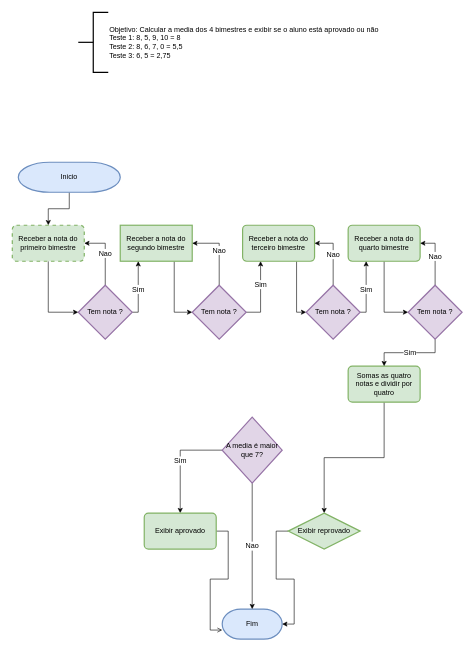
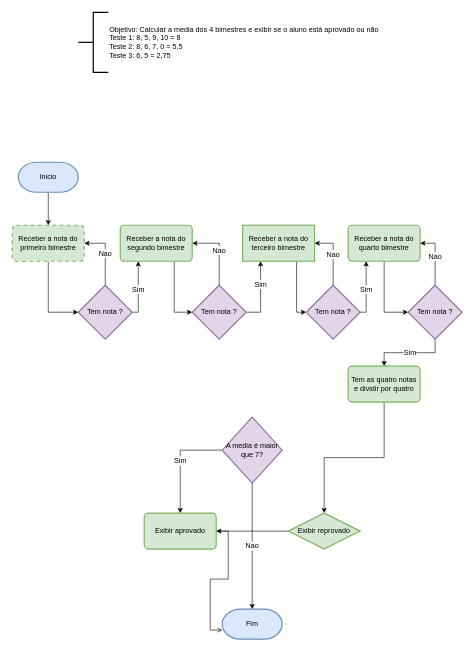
(69, 177) -> (48, 177)
(156, 243) -> (156, 243)
(279, 243) -> (279, 243)
(384, 384) -> (384, 384)
(276, 578) -> (254, 531)
